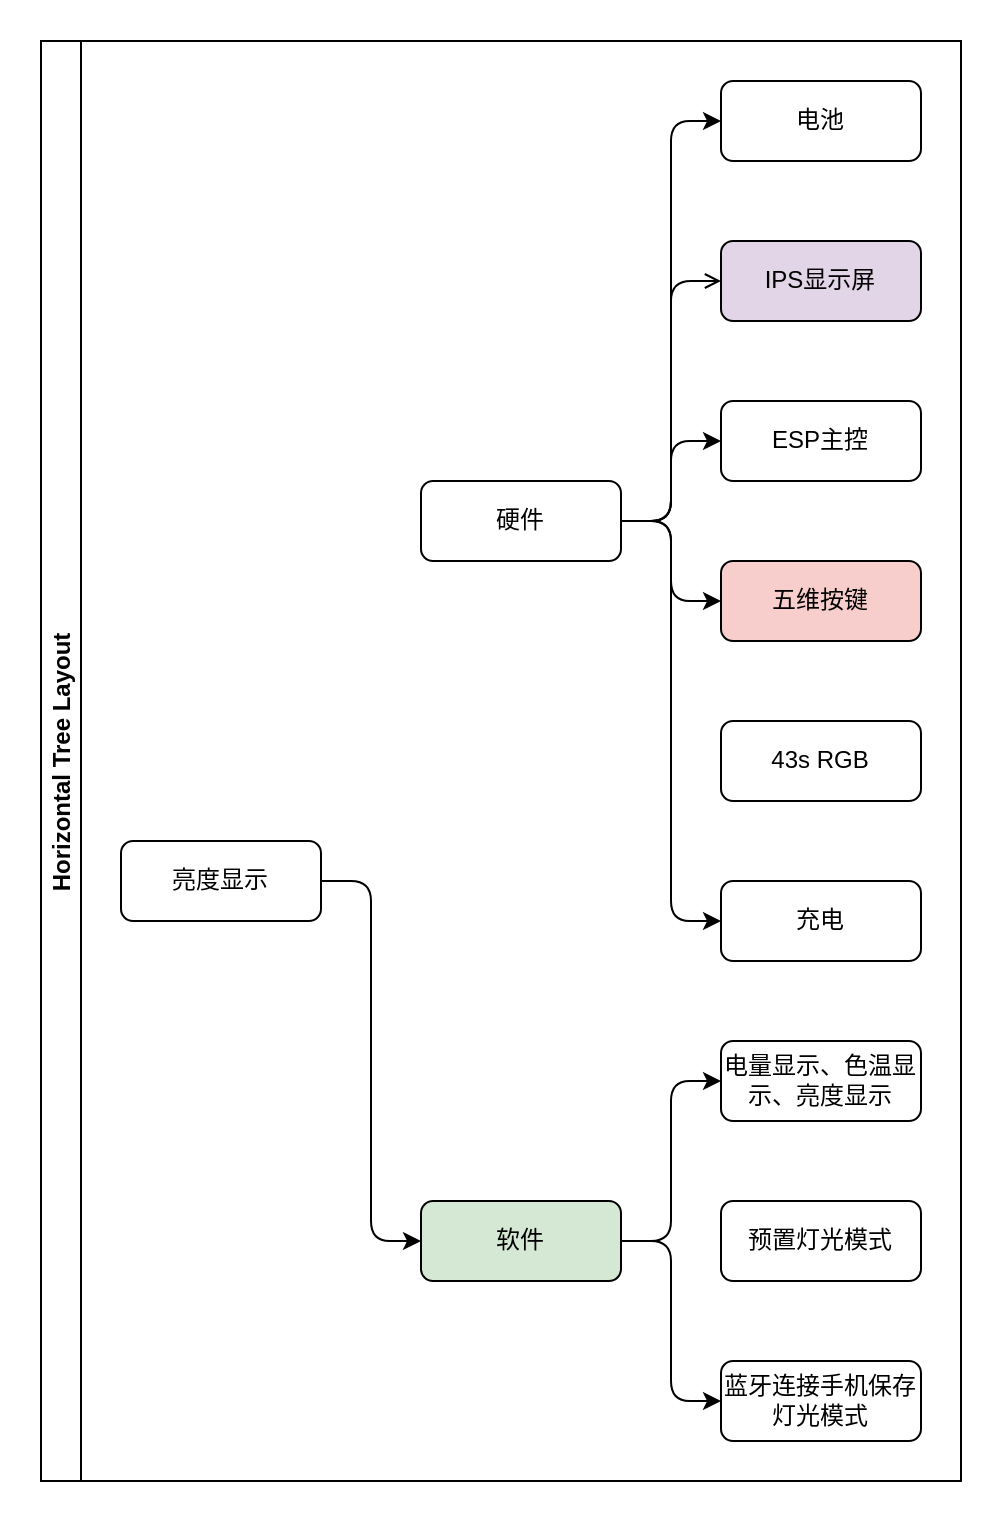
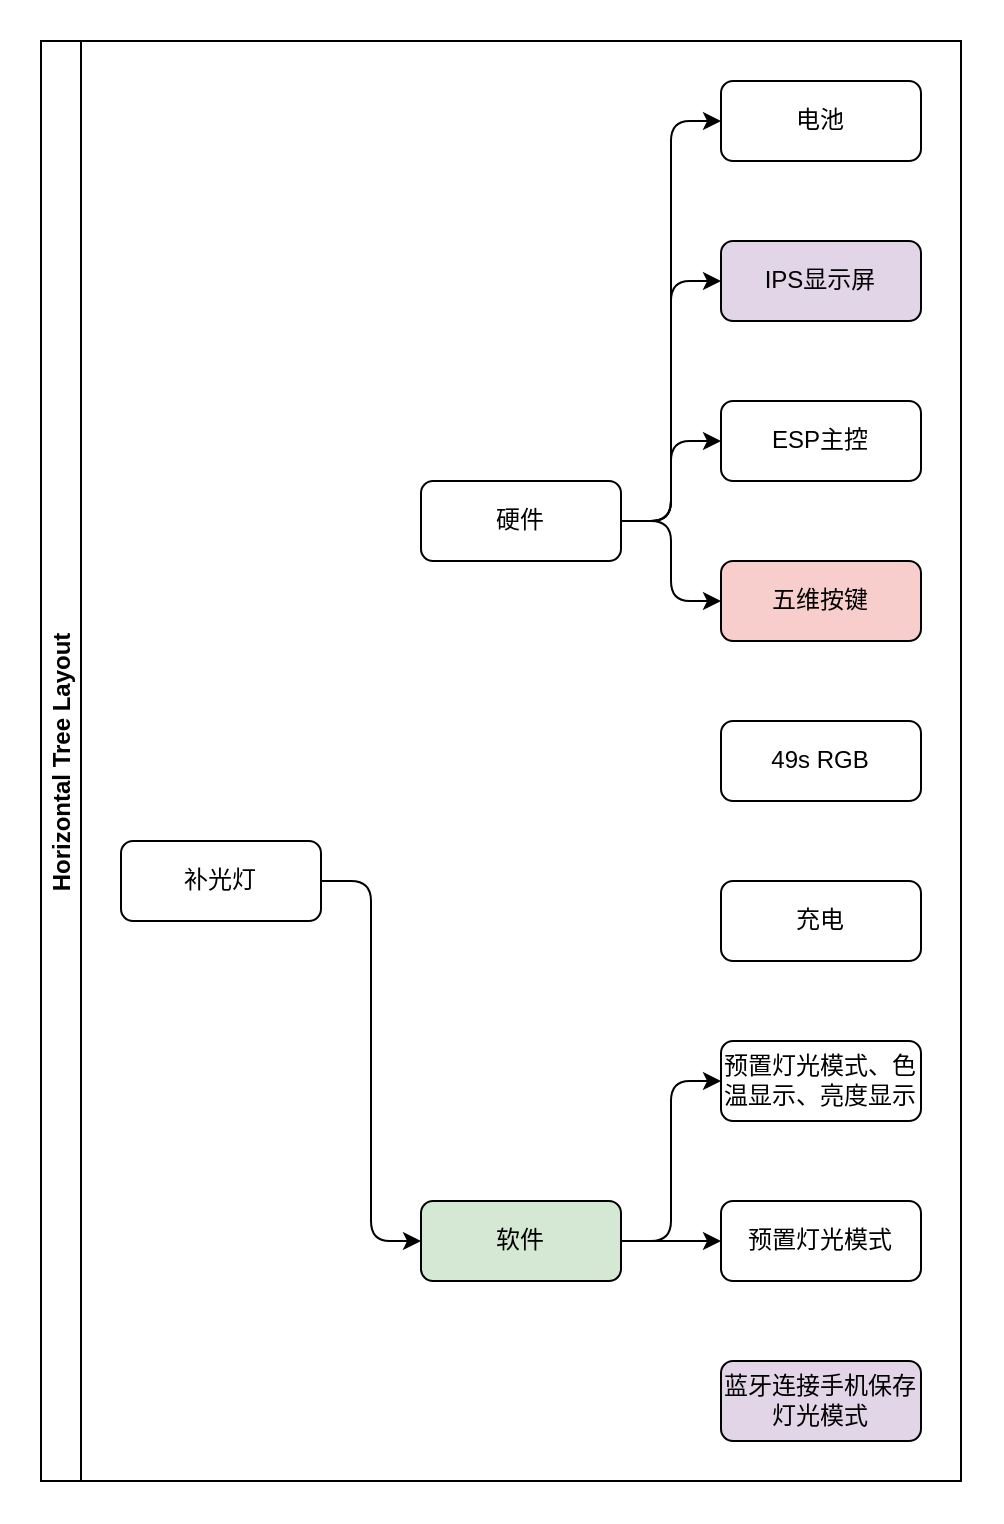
(709, 281) -> (706, 281)
(821, 761) -> (821, 761)
(671, 770) -> none
(221, 881) -> (221, 881)
(821, 1081) -> (821, 1081)
none -> (688, 1241)
(671, 1335) -> none
(821, 1401) -> (821, 1401)
